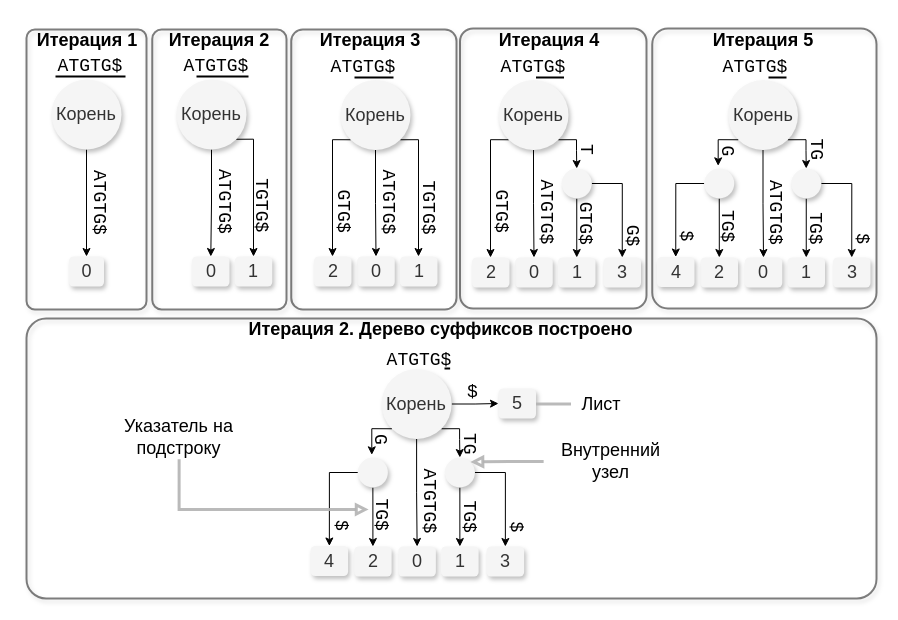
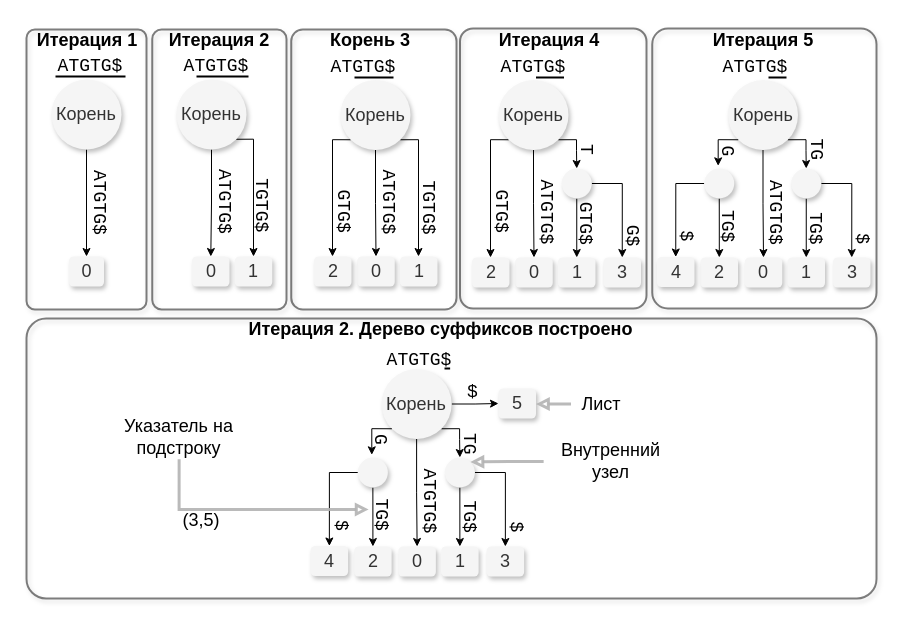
(371, 41) -> (371, 41)
(545, 404) -> (550, 404)
none -> (202, 521)
